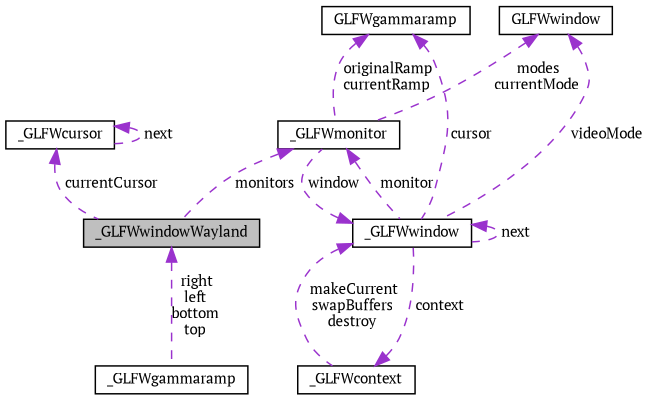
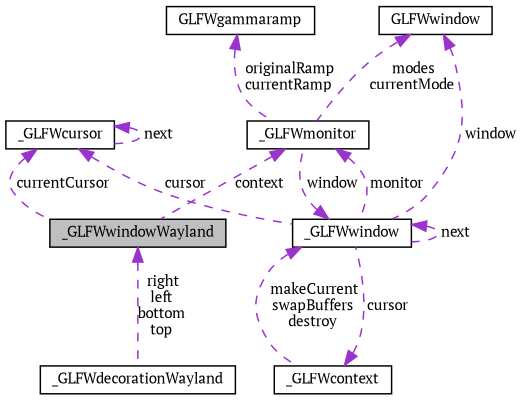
(447, 132) -> (178, 198)
(606, 135) -> (489, 135)
(263, 184) -> (258, 184)
(439, 307) -> (386, 307)
(172, 380) -> (138, 380)
